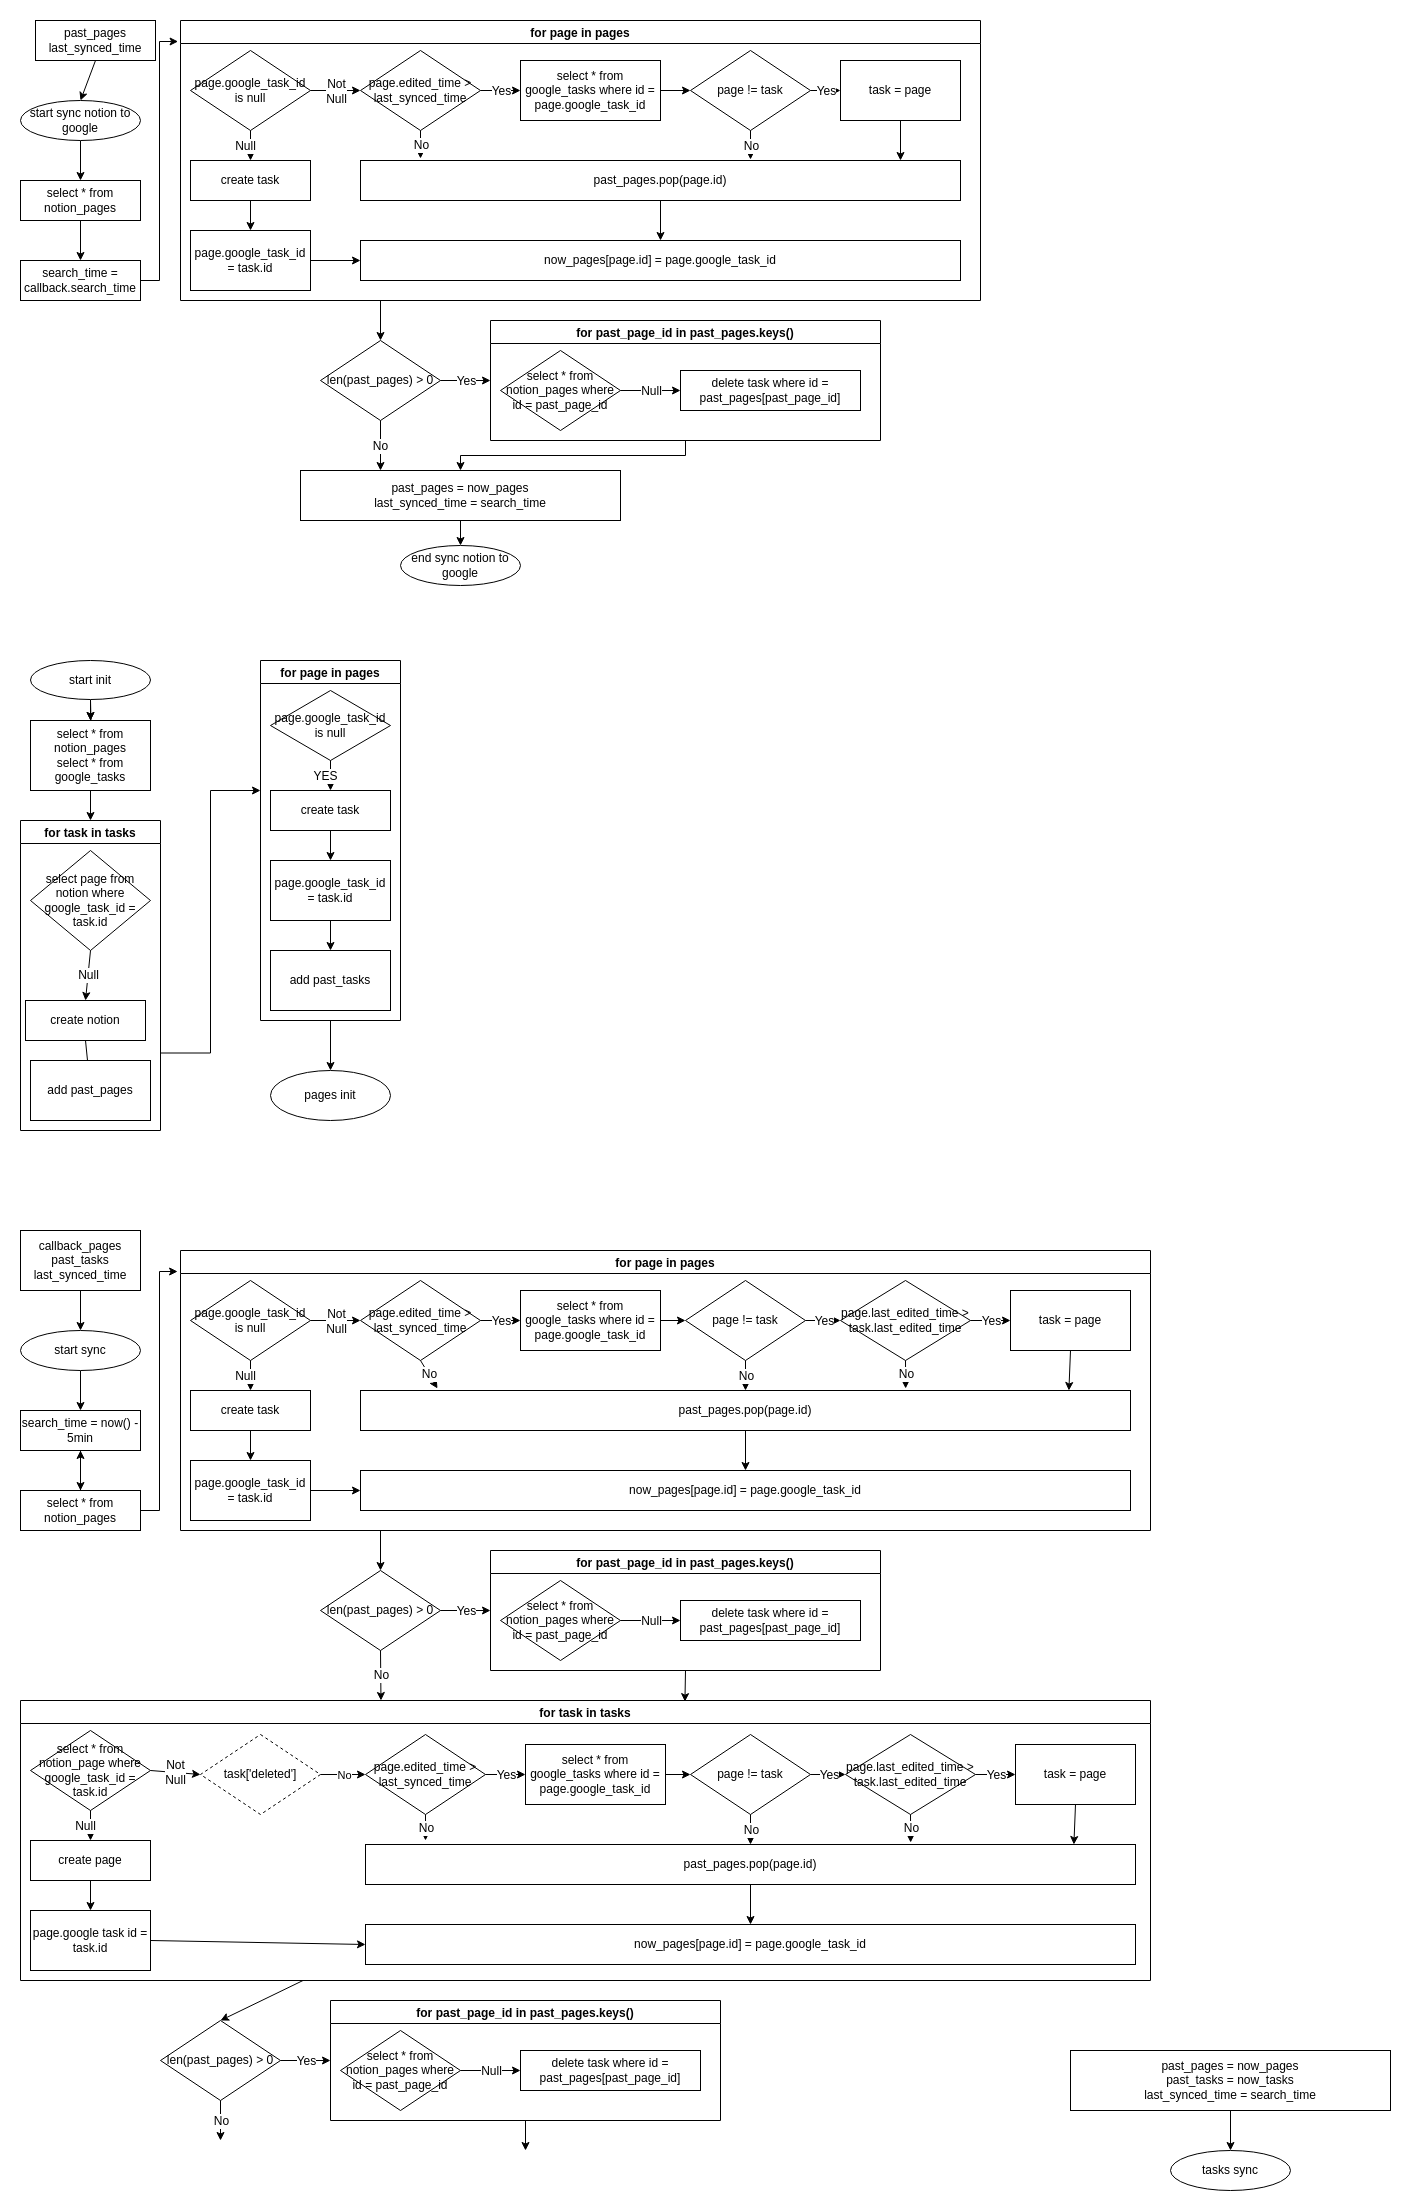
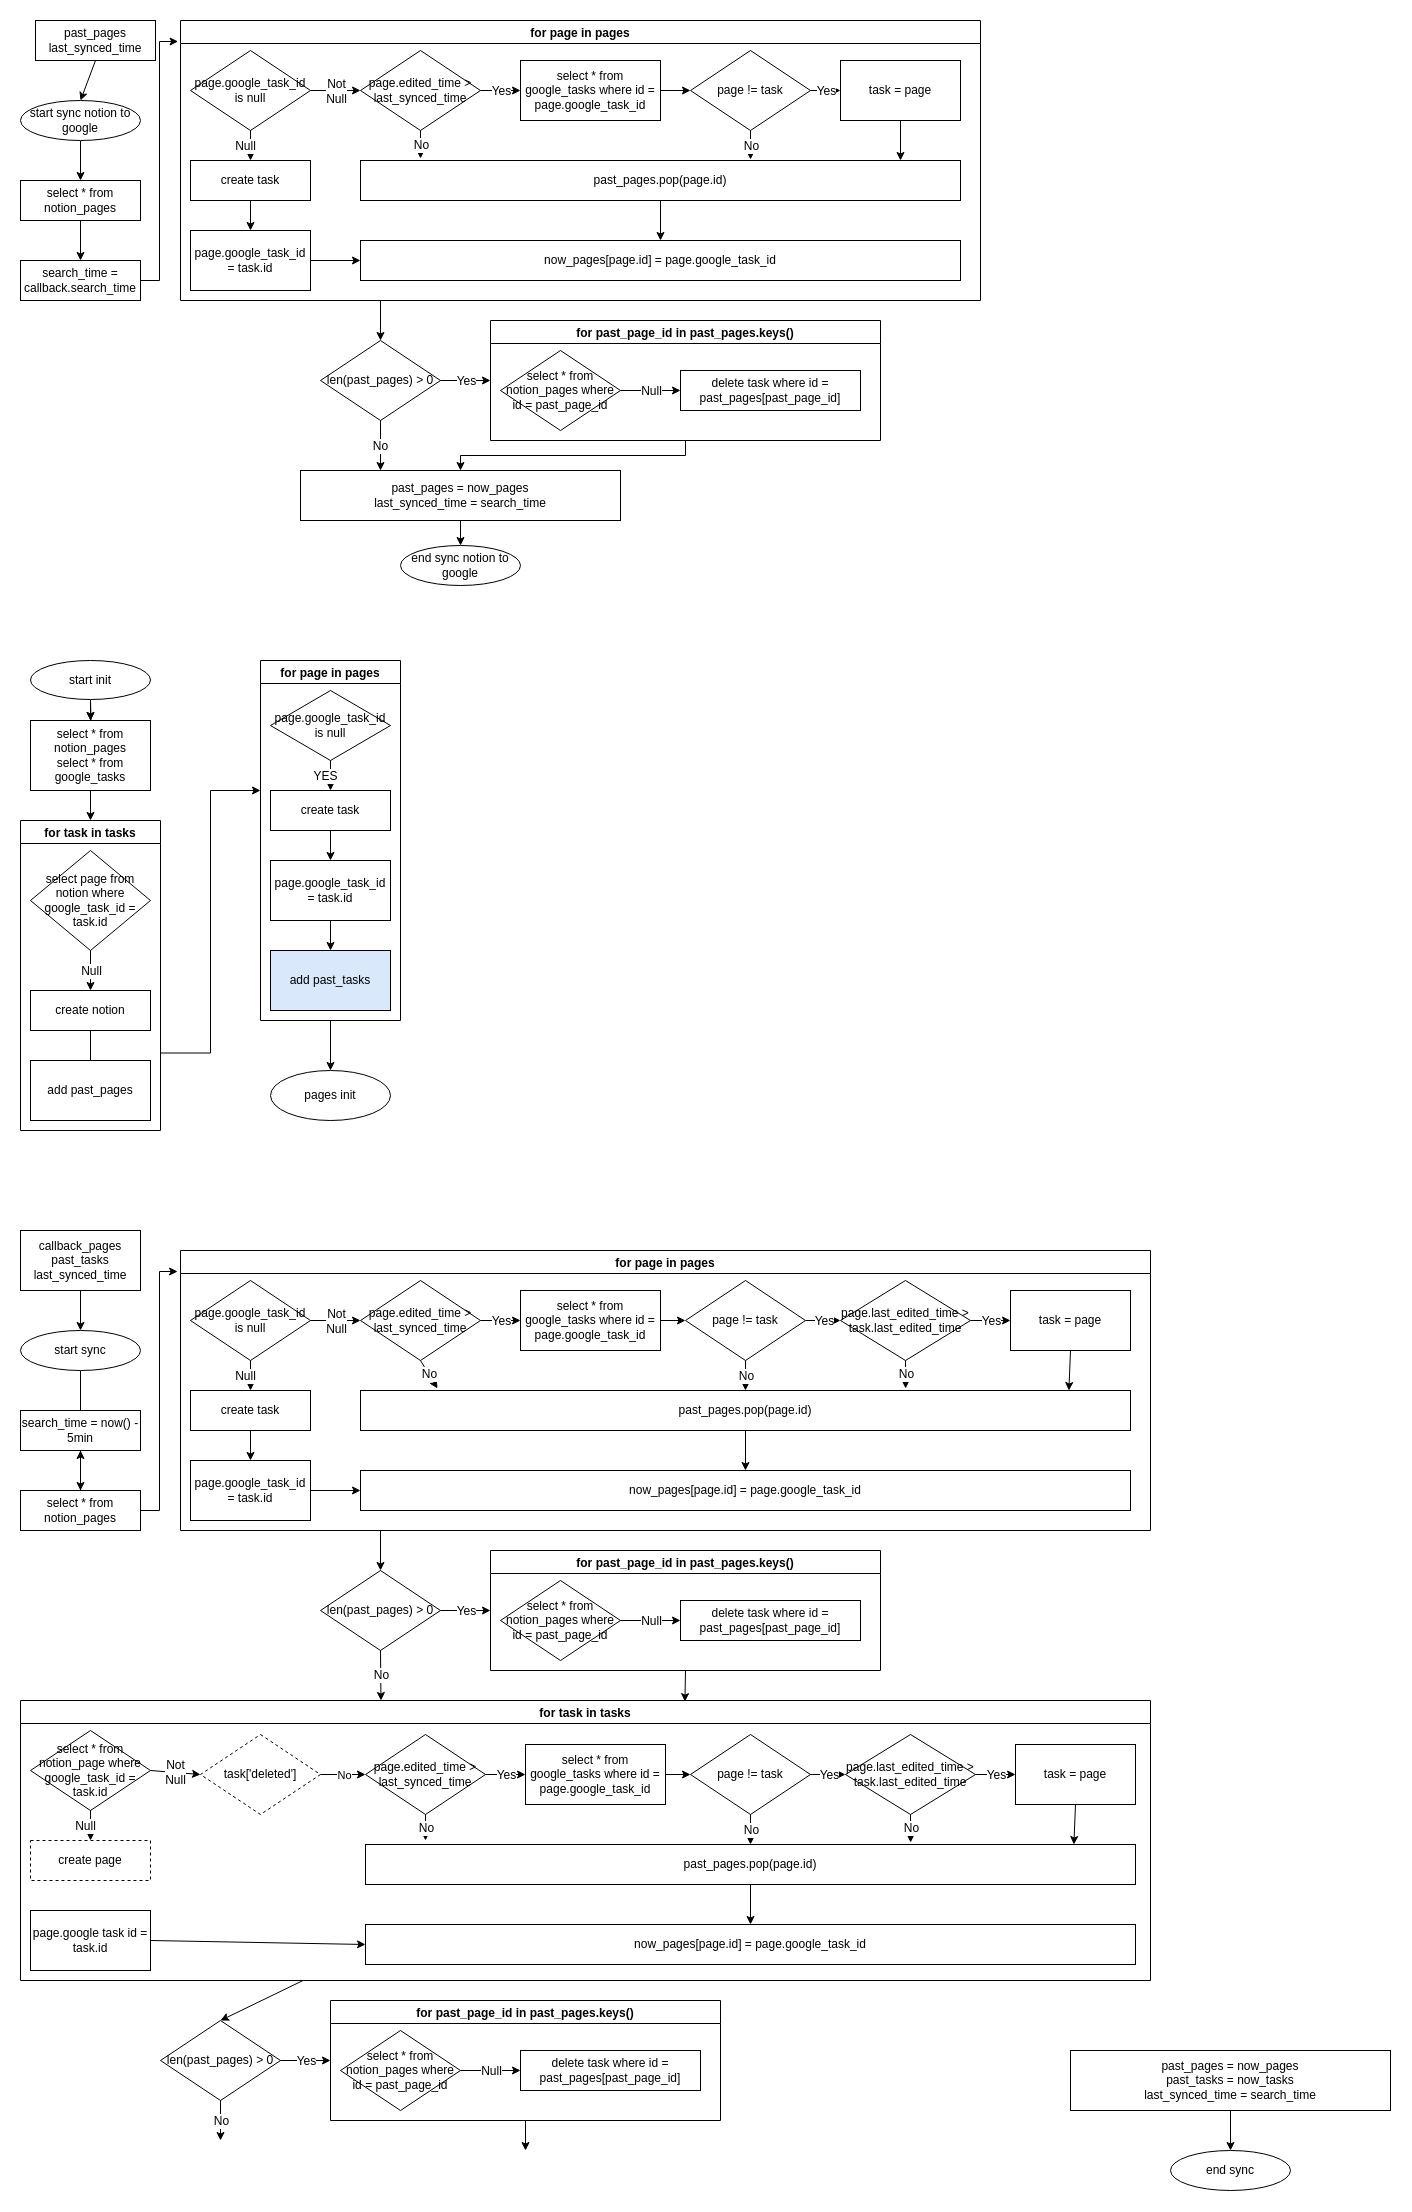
(331, 981) -> (331, 981)
(86, 1021) -> (91, 1011)
(81, 1402) -> (81, 1405)
(91, 1861) -> (91, 1861)
(91, 1892) -> none
(1231, 2171) -> (1231, 2171)
